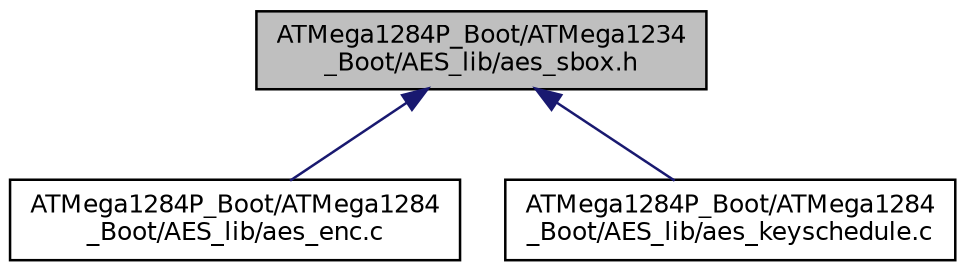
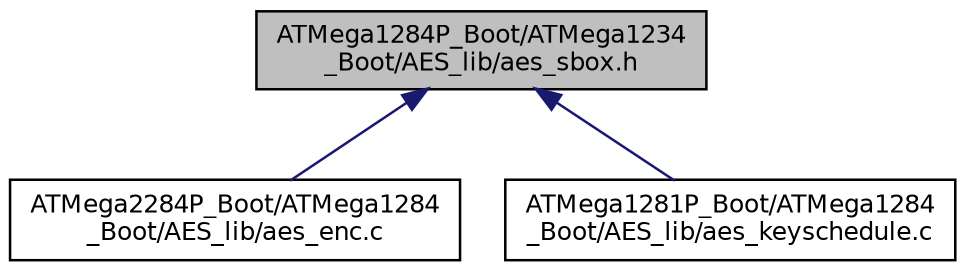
(235, 220) -> (235, 220)
(730, 220) -> (730, 220)
